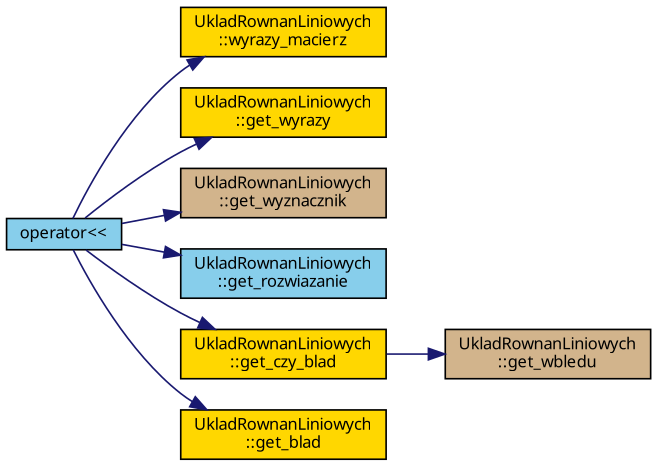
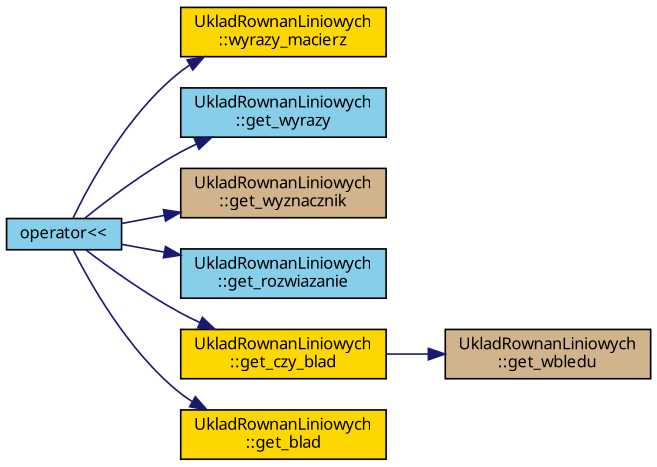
(283, 113) -> (283, 113)
